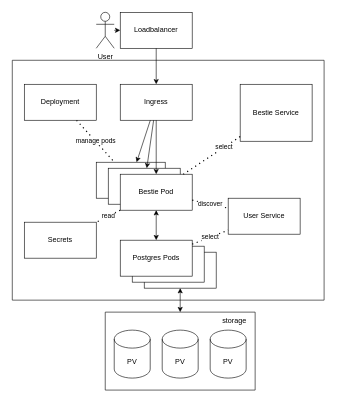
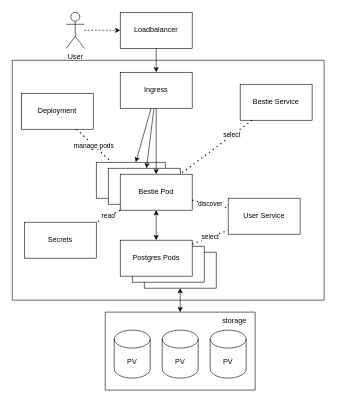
(105, 30) -> (75, 30)
(60, 102) -> (57, 111)
(156, 102) -> (156, 90)
(276, 113) -> (276, 102)
